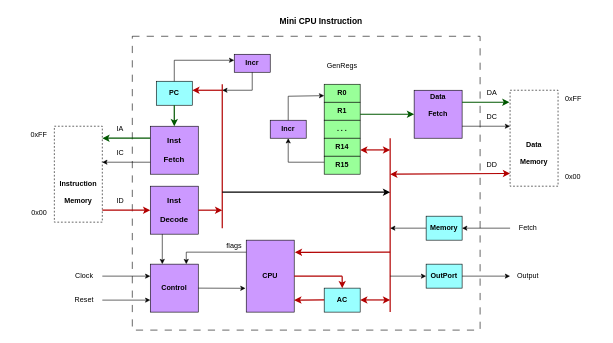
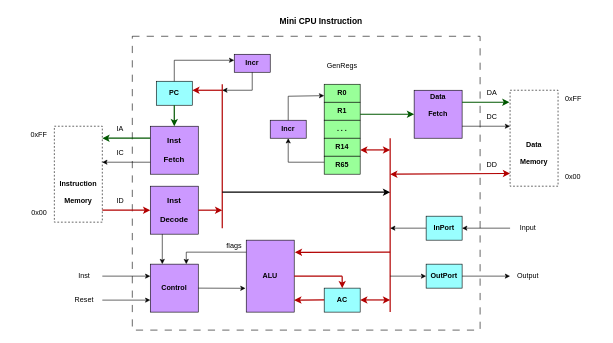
(342, 165) -> (342, 165)
(444, 228) -> (444, 228)
(528, 228) -> (528, 228)
(84, 276) -> (84, 276)
(270, 276) -> (270, 276)
